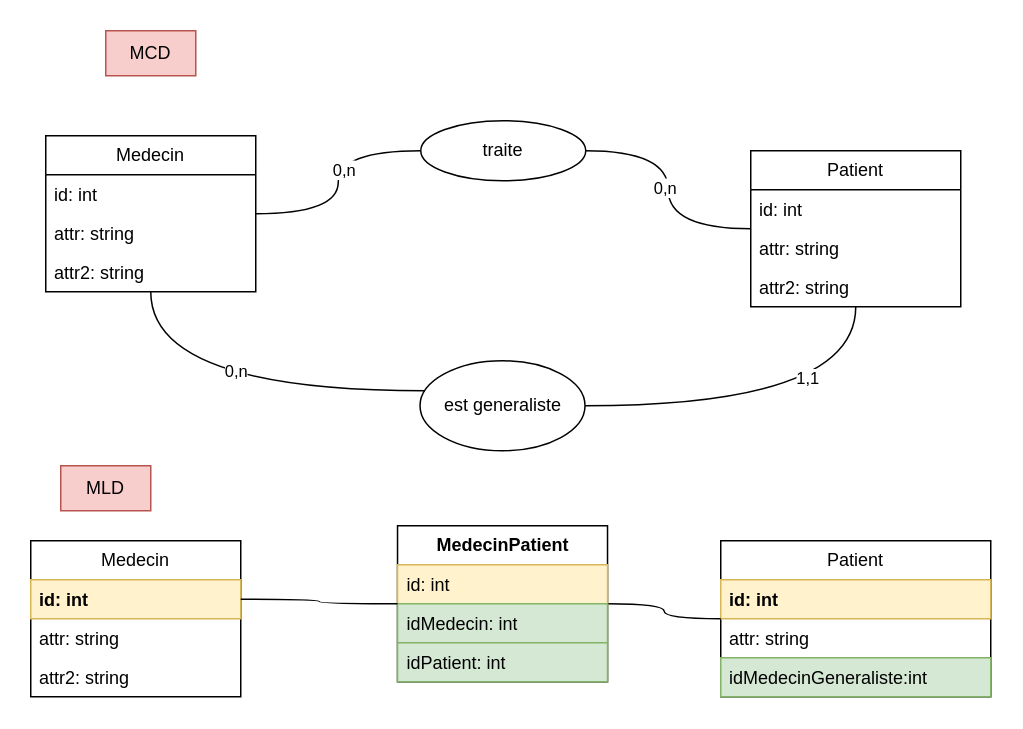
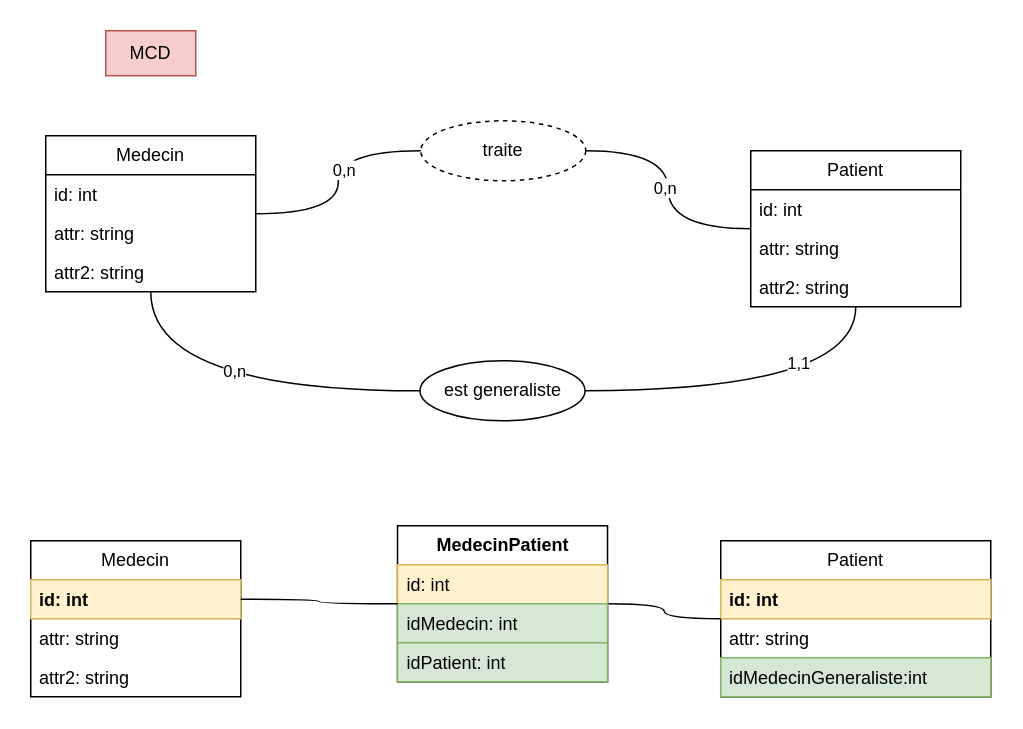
(503, 151) -> (503, 151)
(503, 406) -> (503, 391)
(106, 488) -> none
